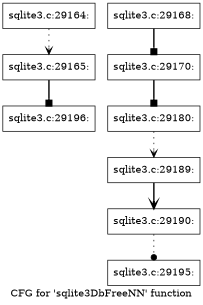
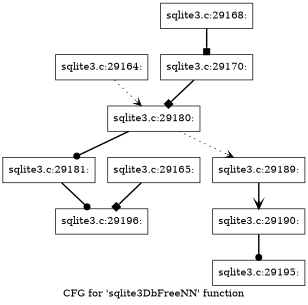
(49, 38) -> (125, 90)
none -> (49, 170)
(154, 244) -> (259, 244)
